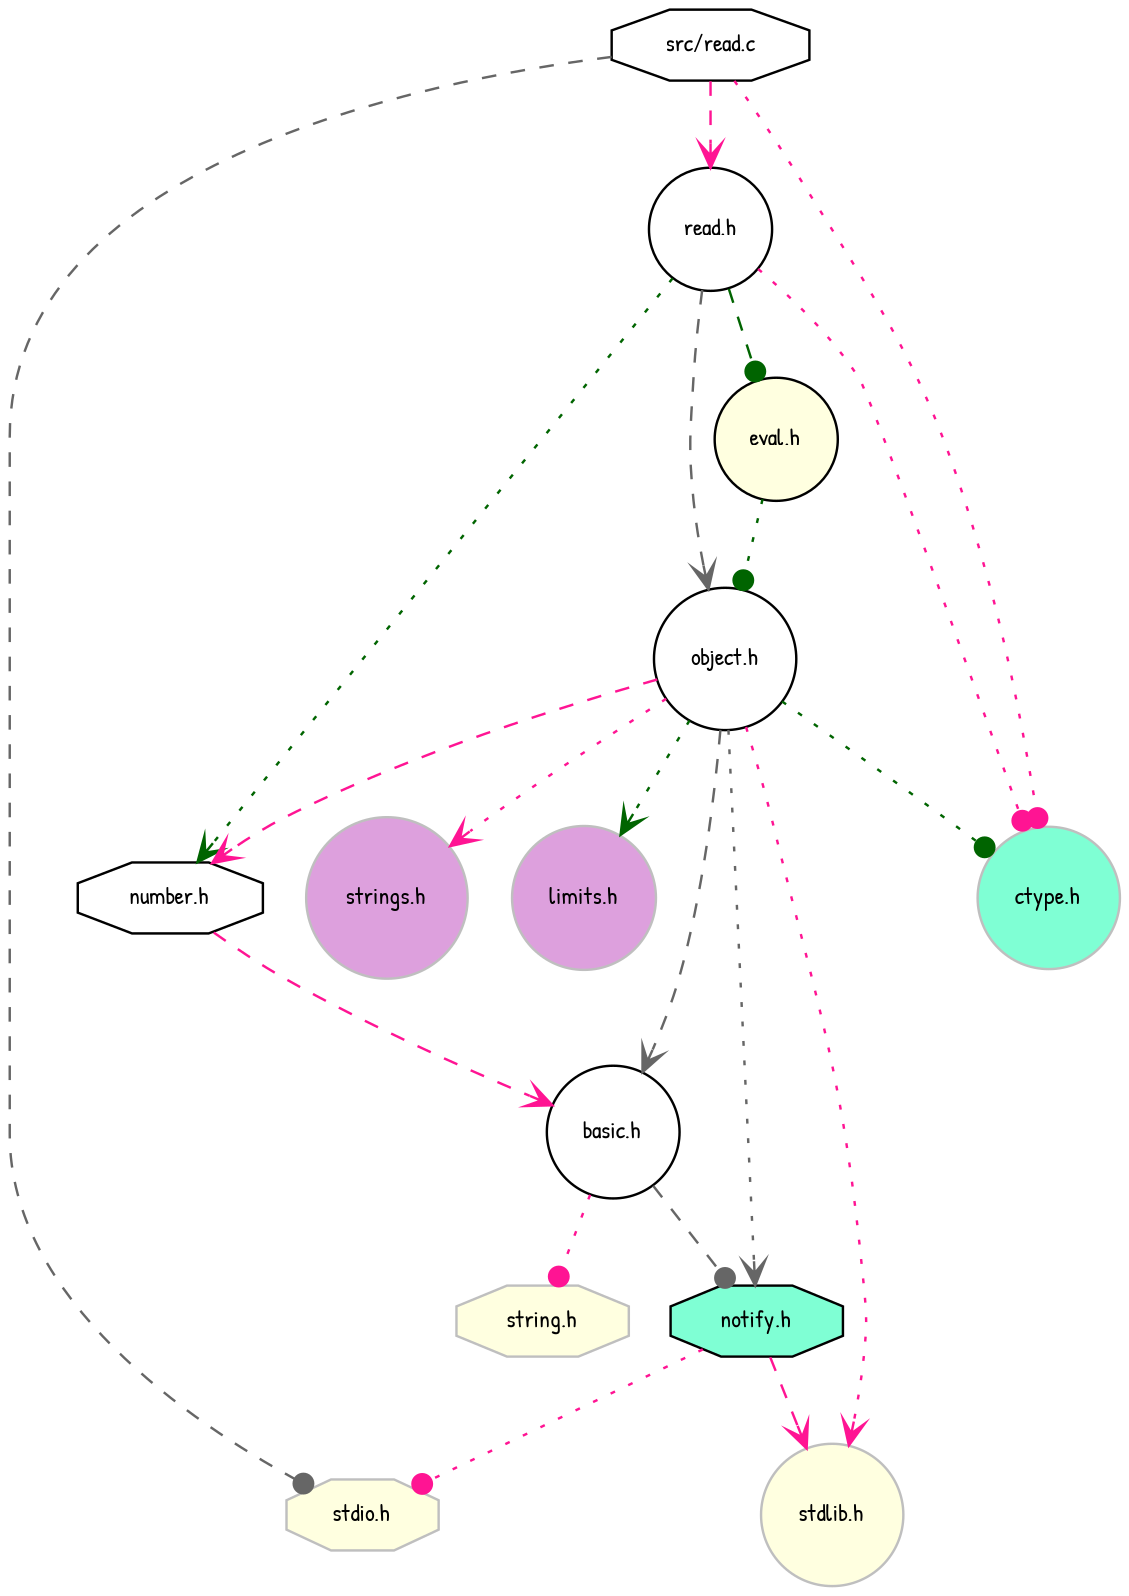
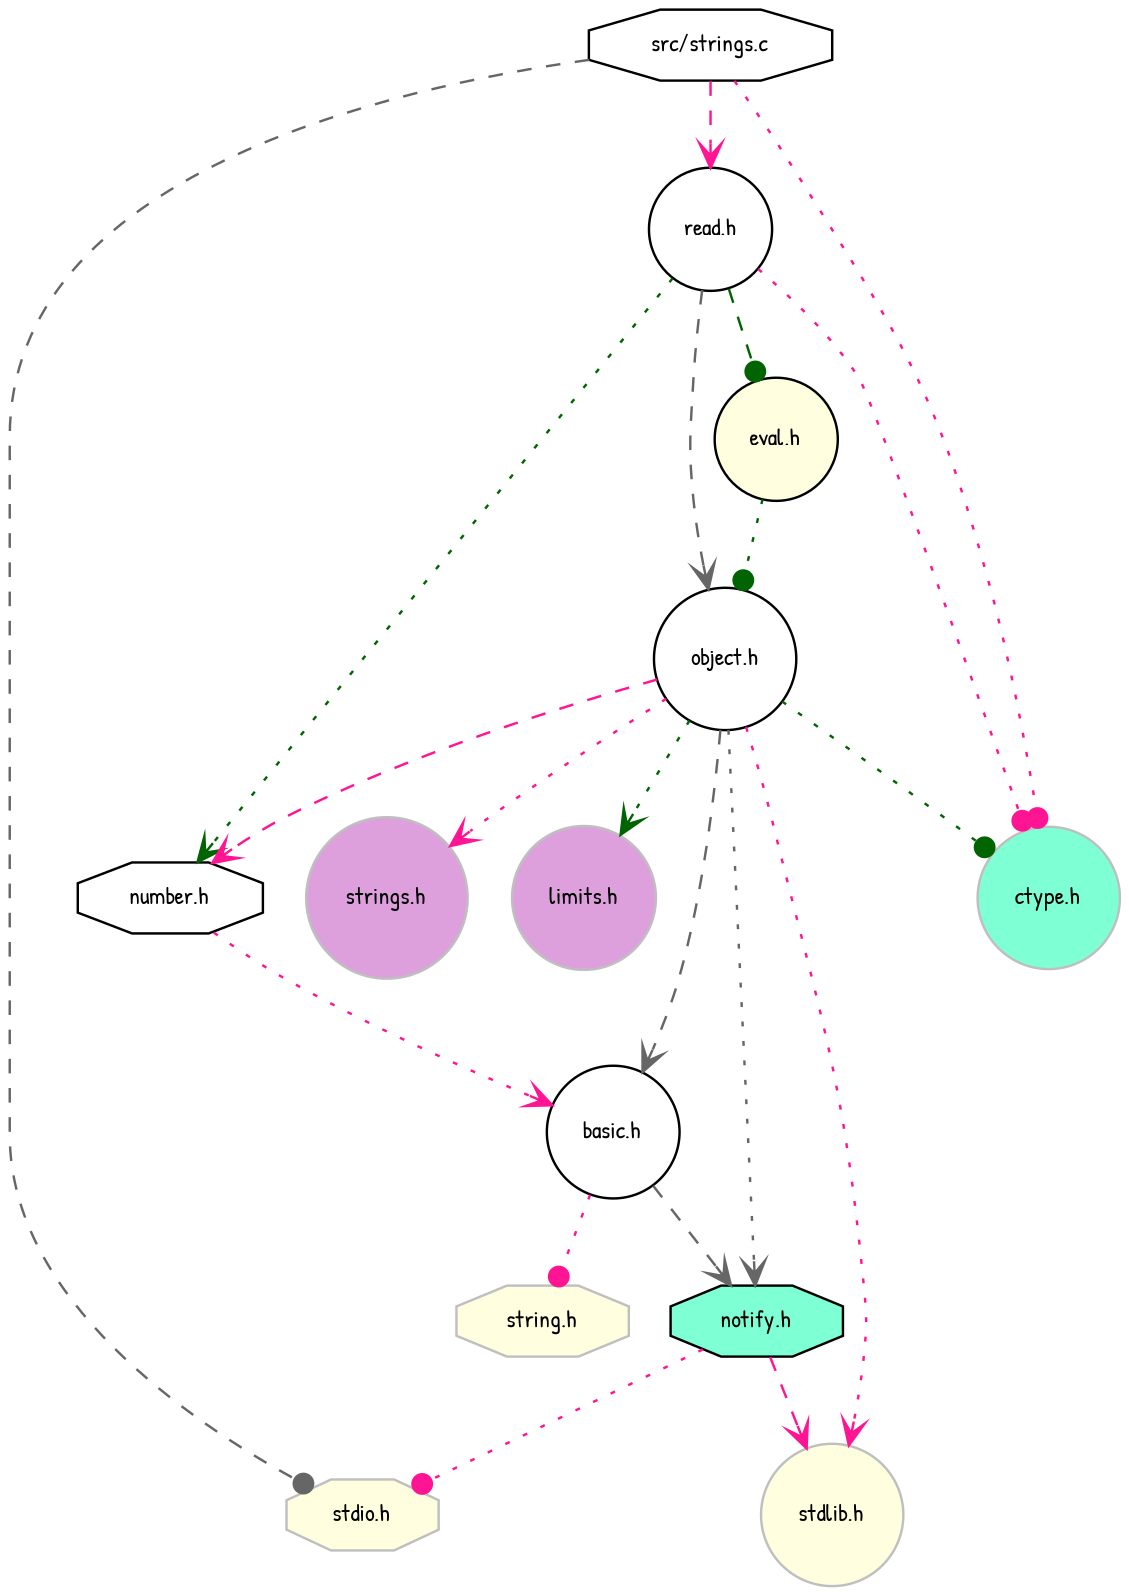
(711, 45) -> (711, 45)
(368, 1022) -> (368, 1022)
(686, 1228) -> (684, 1226)
